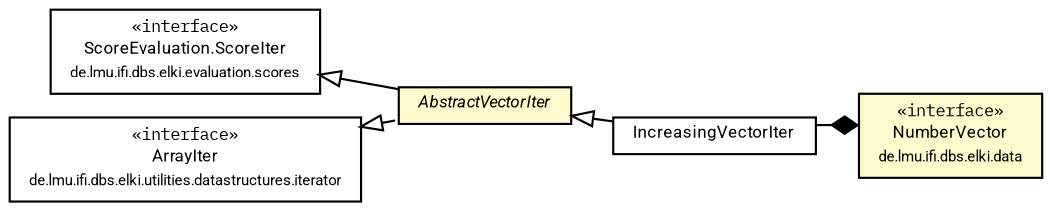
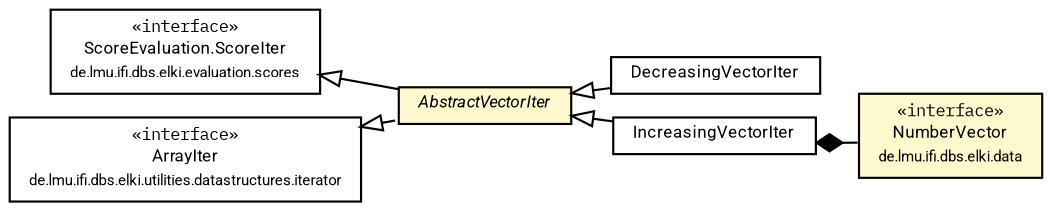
none -> (715, 74)
(824, 125) -> (850, 143)
